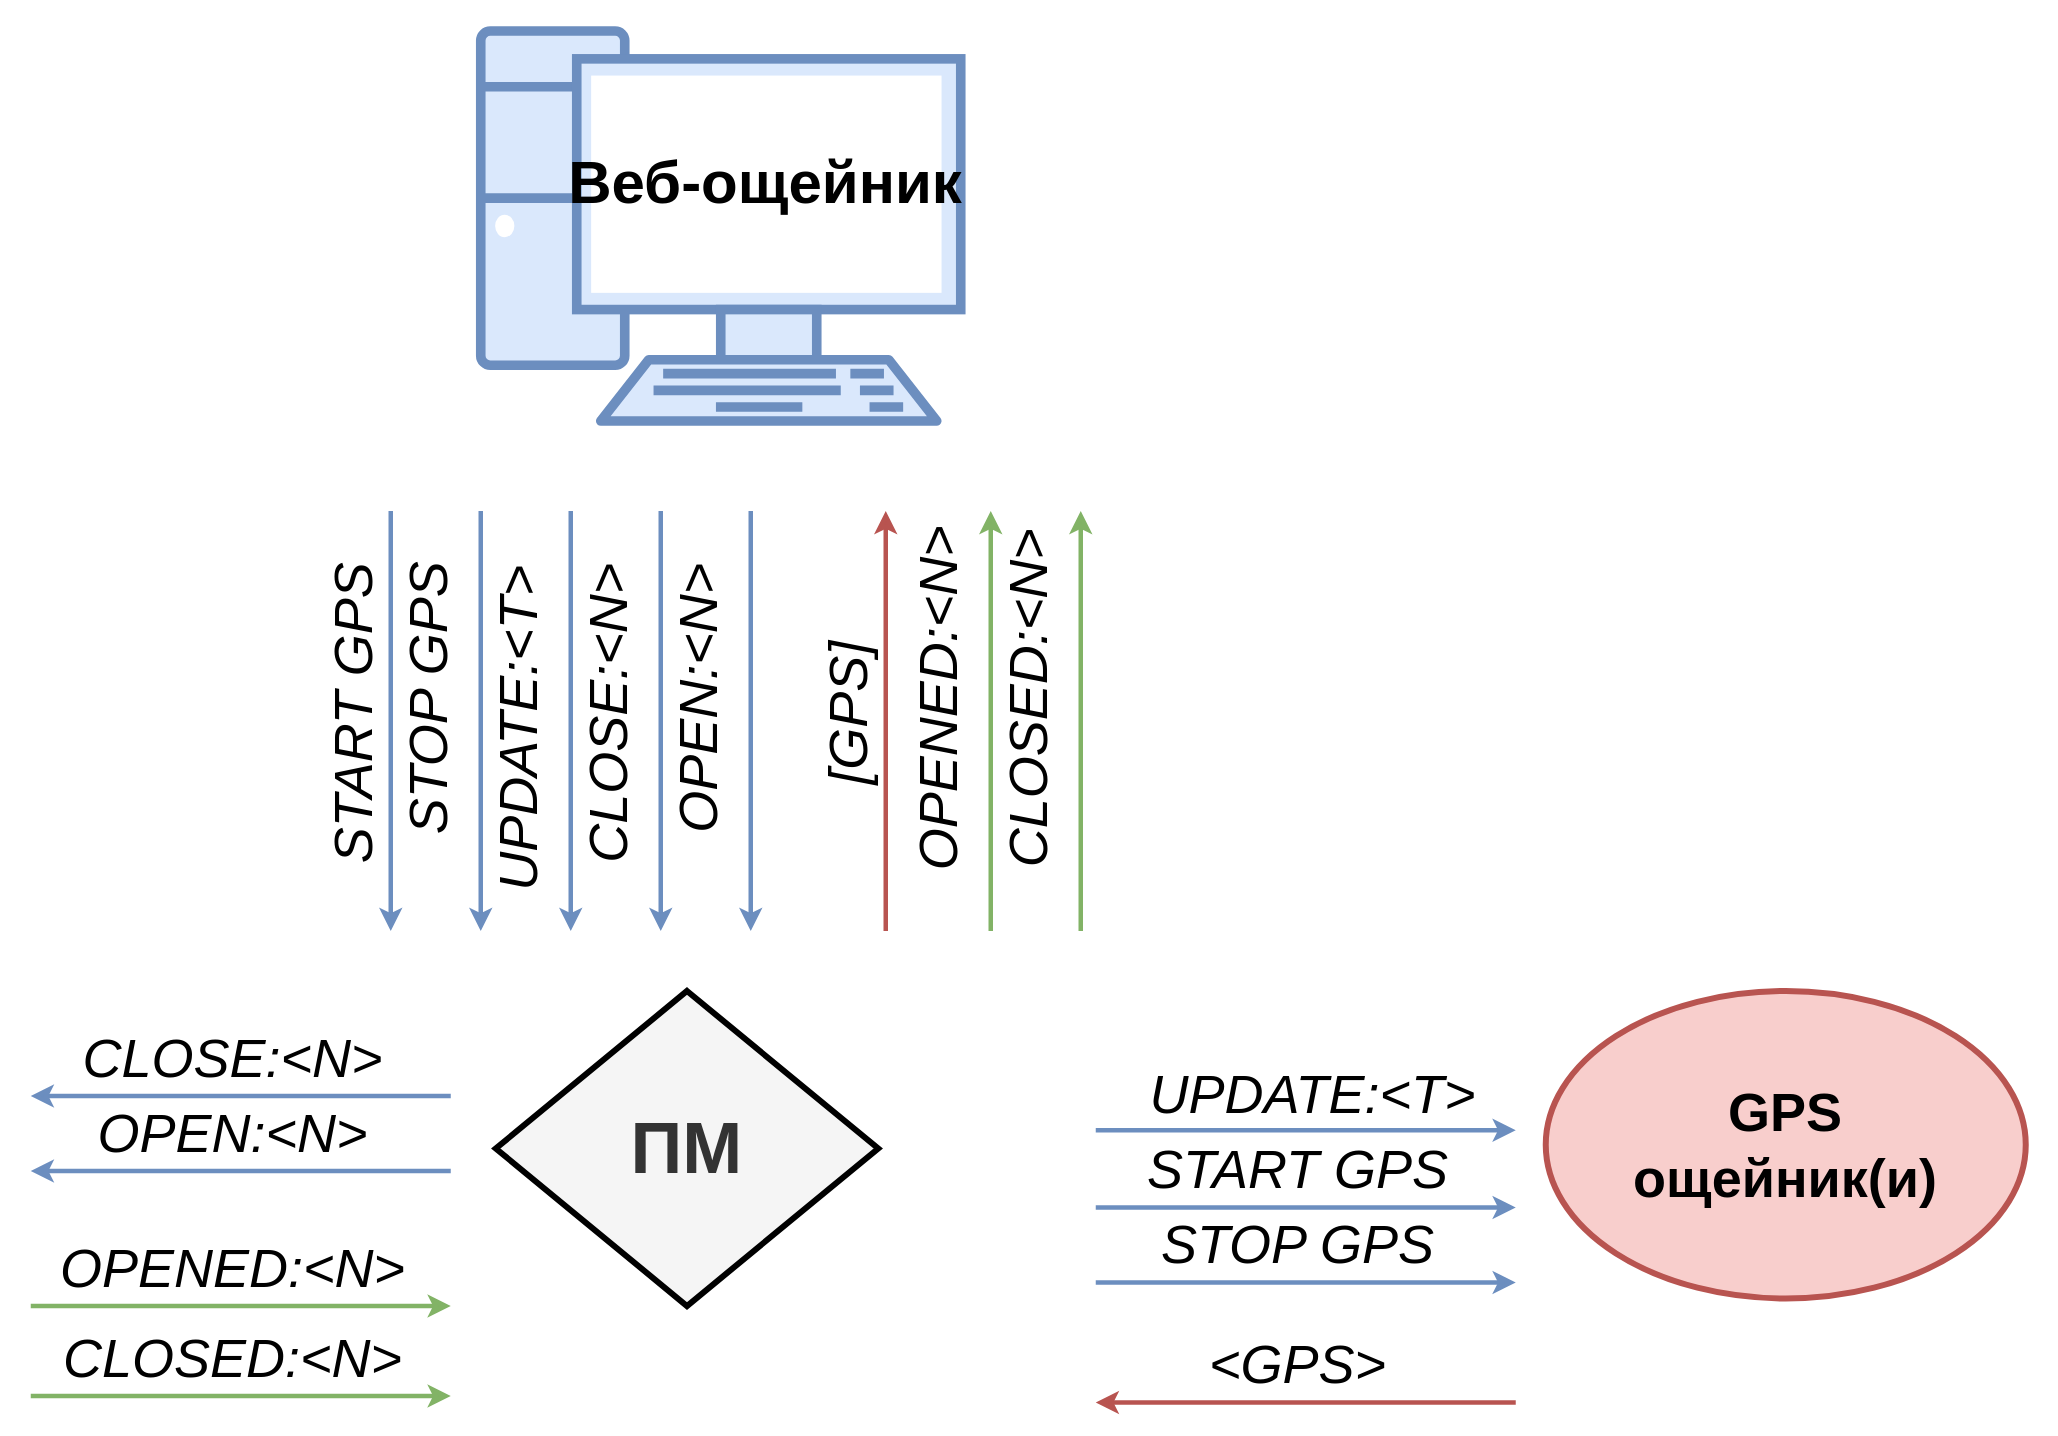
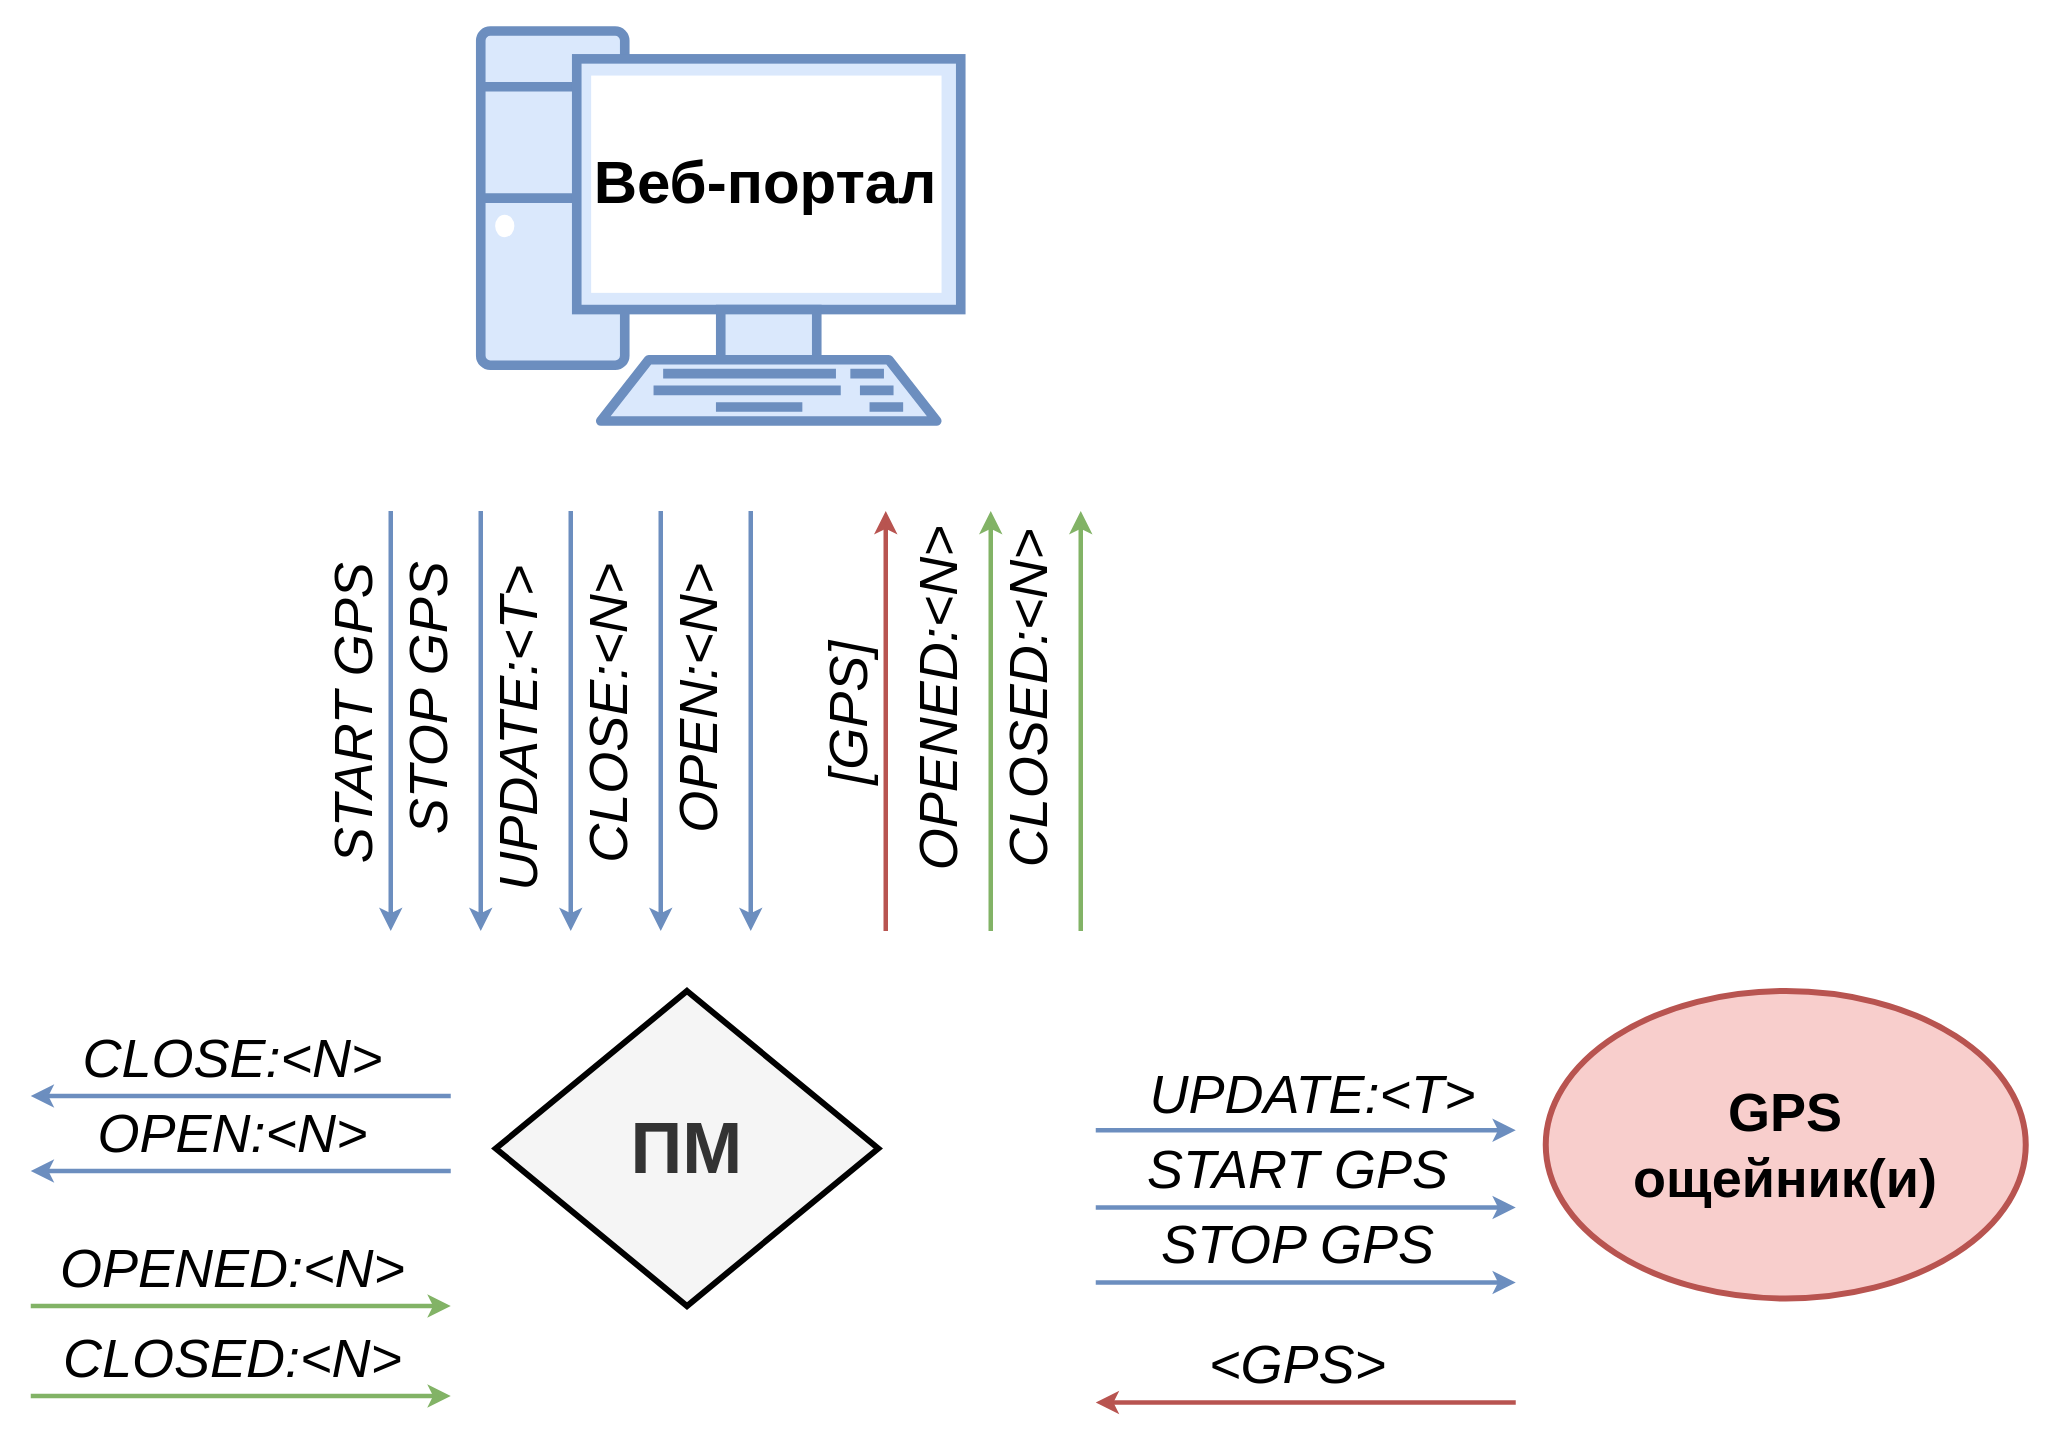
(766, 181) -> (766, 181)
